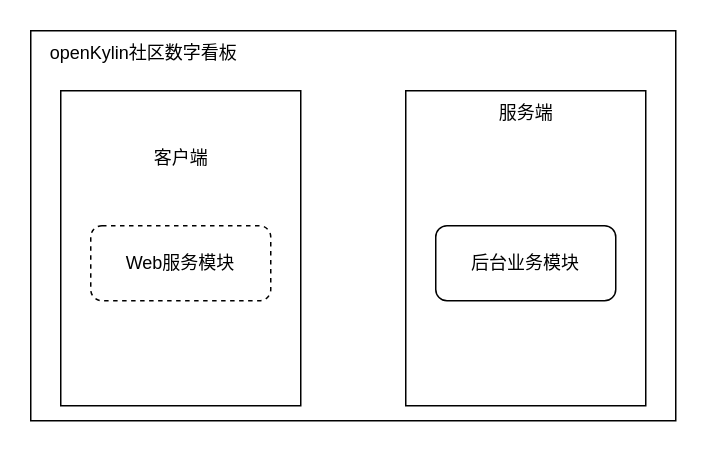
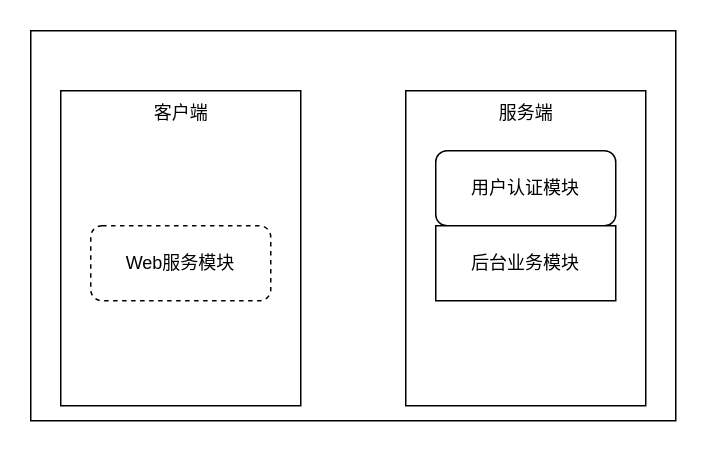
(143, 53) -> none
(181, 158) -> (181, 113)
none -> (526, 188)
(526, 263) -> (526, 263)
